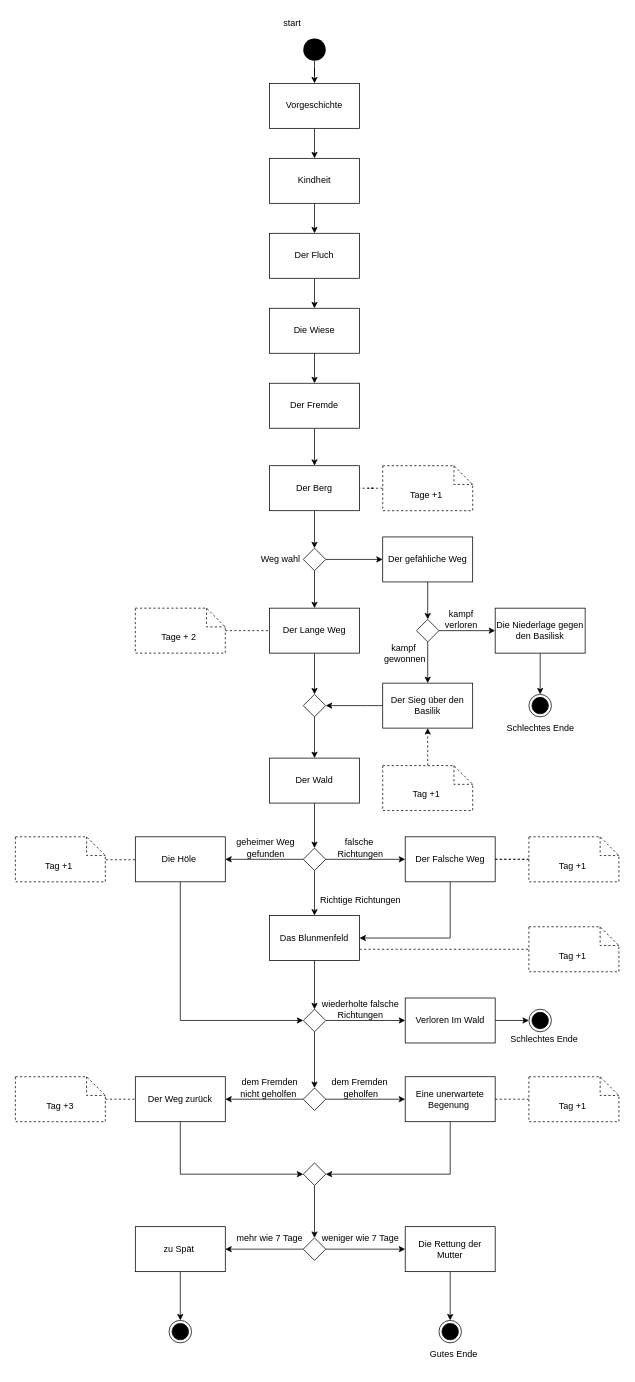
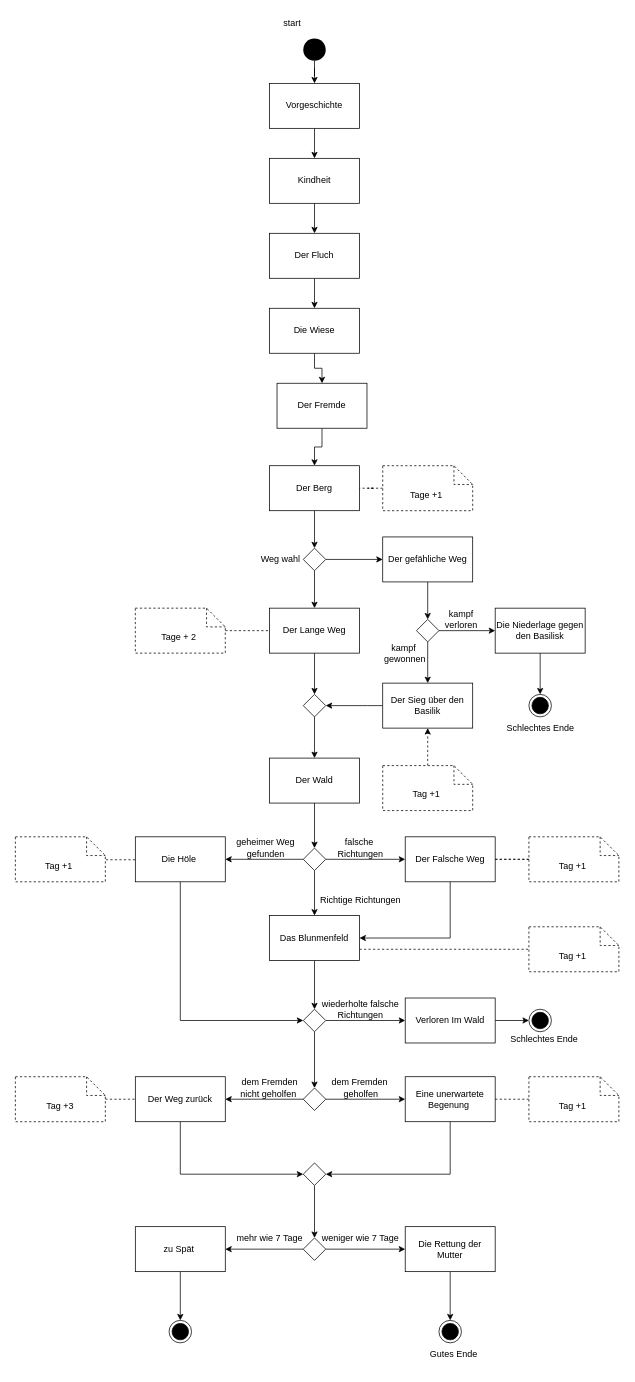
(315, 405) -> (322, 405)
